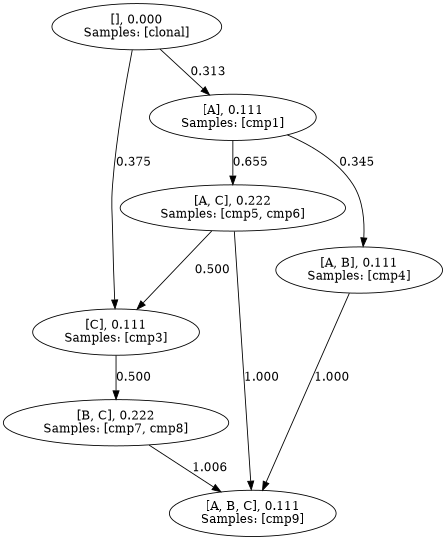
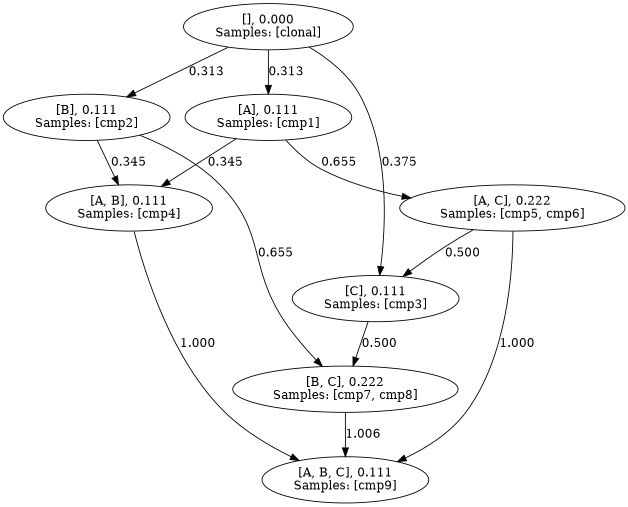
none -> (87, 117)
